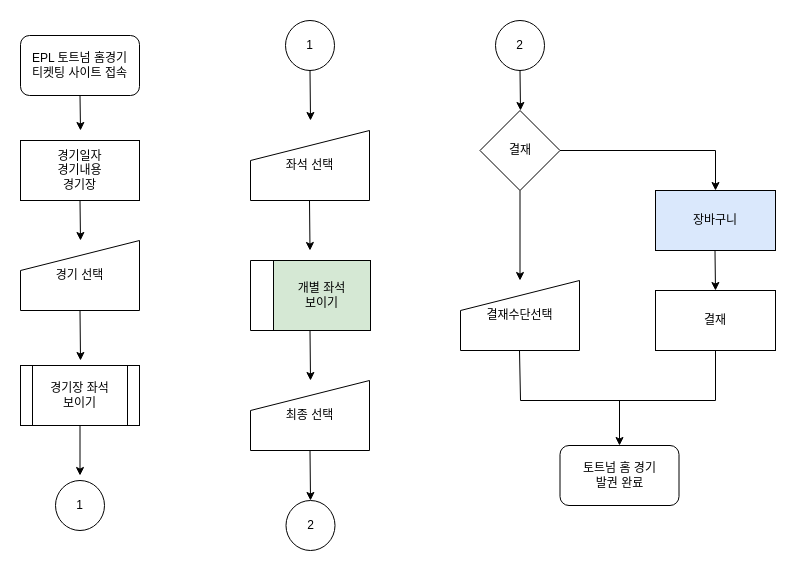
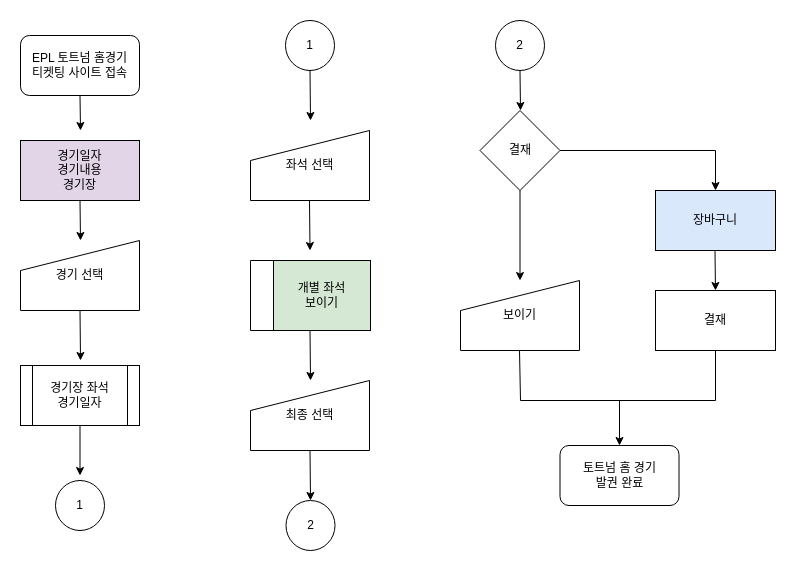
(80, 171) -> (80, 171)
(520, 316) -> (520, 316)
(80, 396) -> (80, 396)
